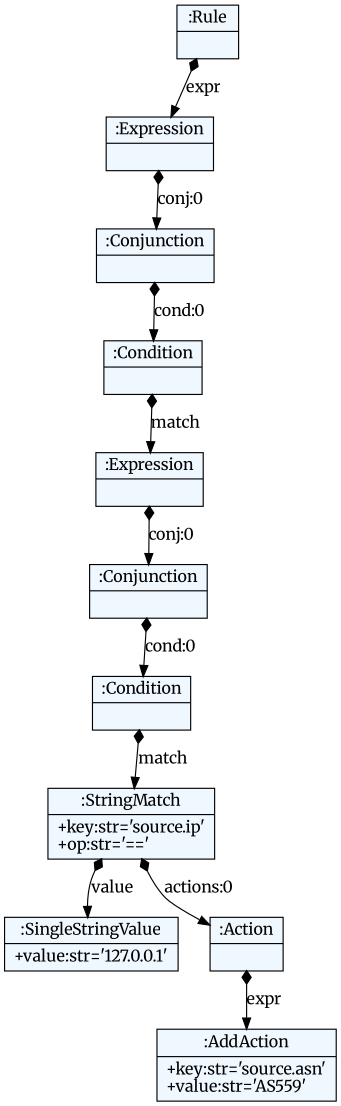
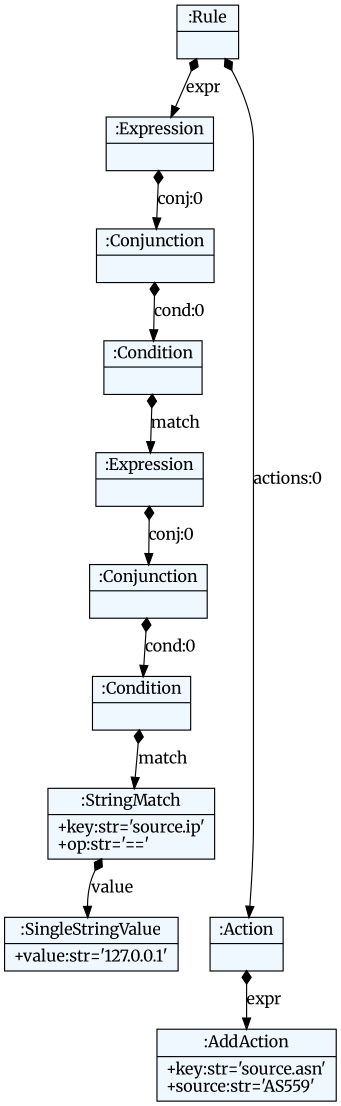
(169, 901) -> (253, 486)
(237, 1087) -> (241, 1087)
